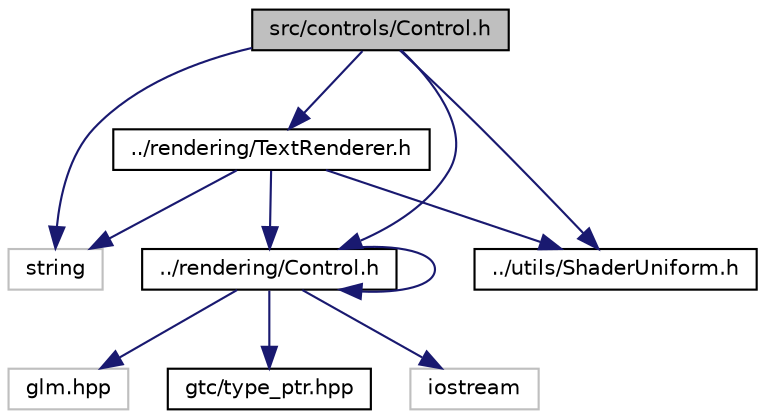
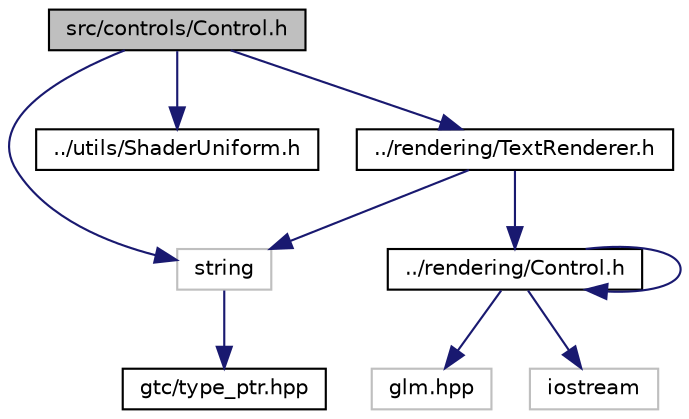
(453, 159) -> none
(439, 208) -> none
(269, 318) -> (224, 318)
